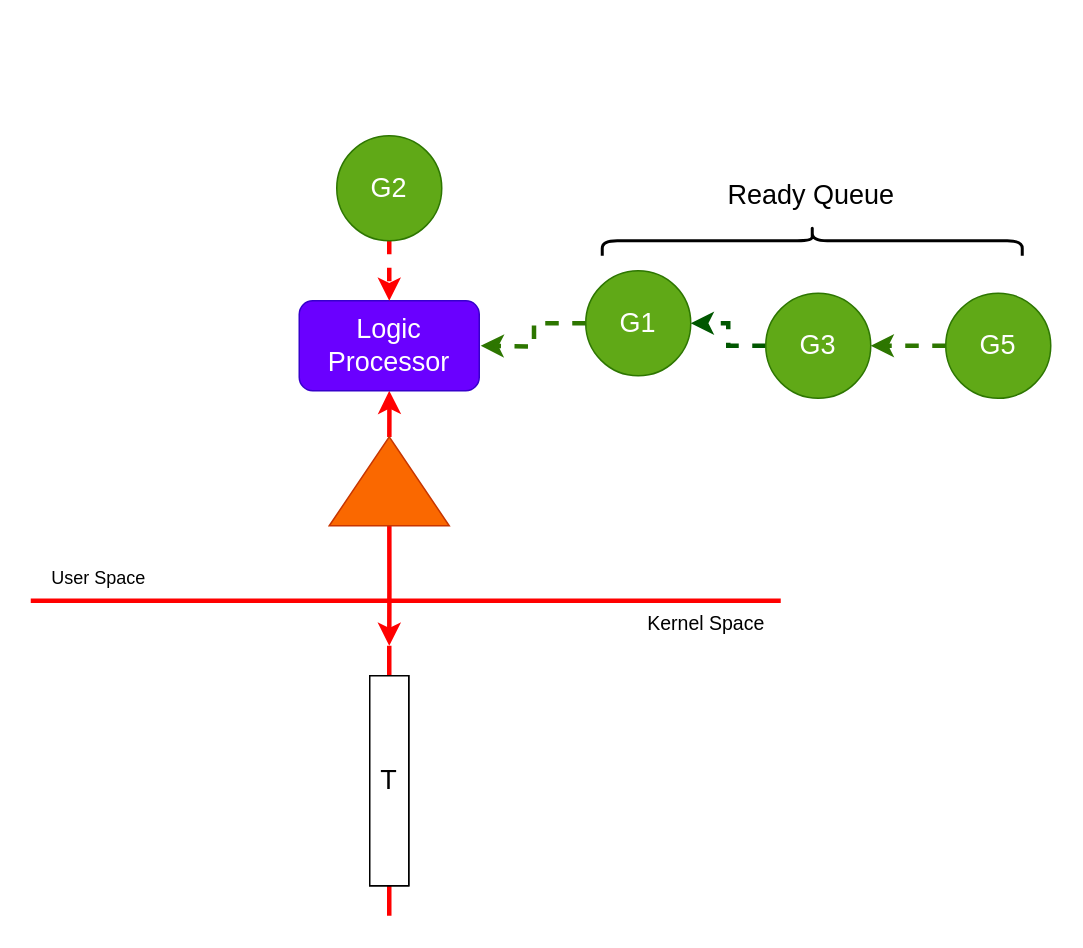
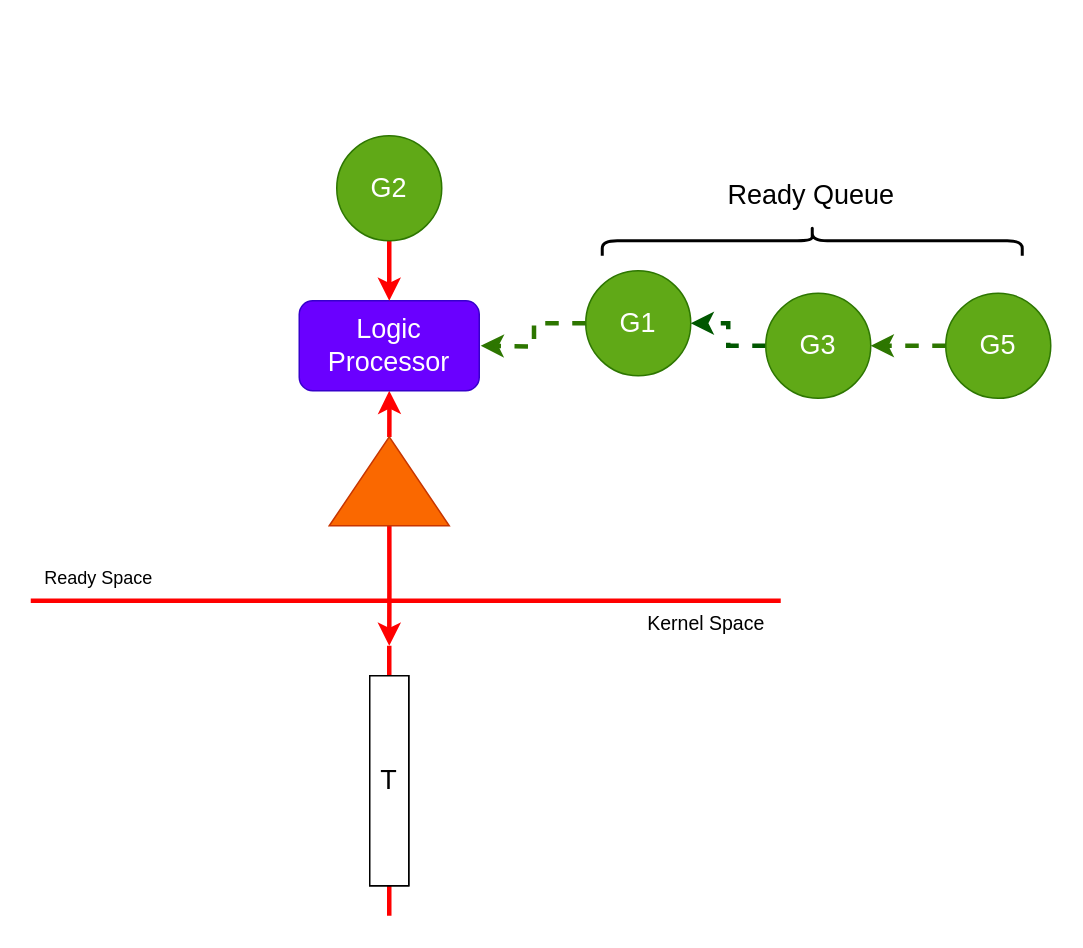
(389, 260) -> (389, 260)
(99, 578) -> (99, 578)
